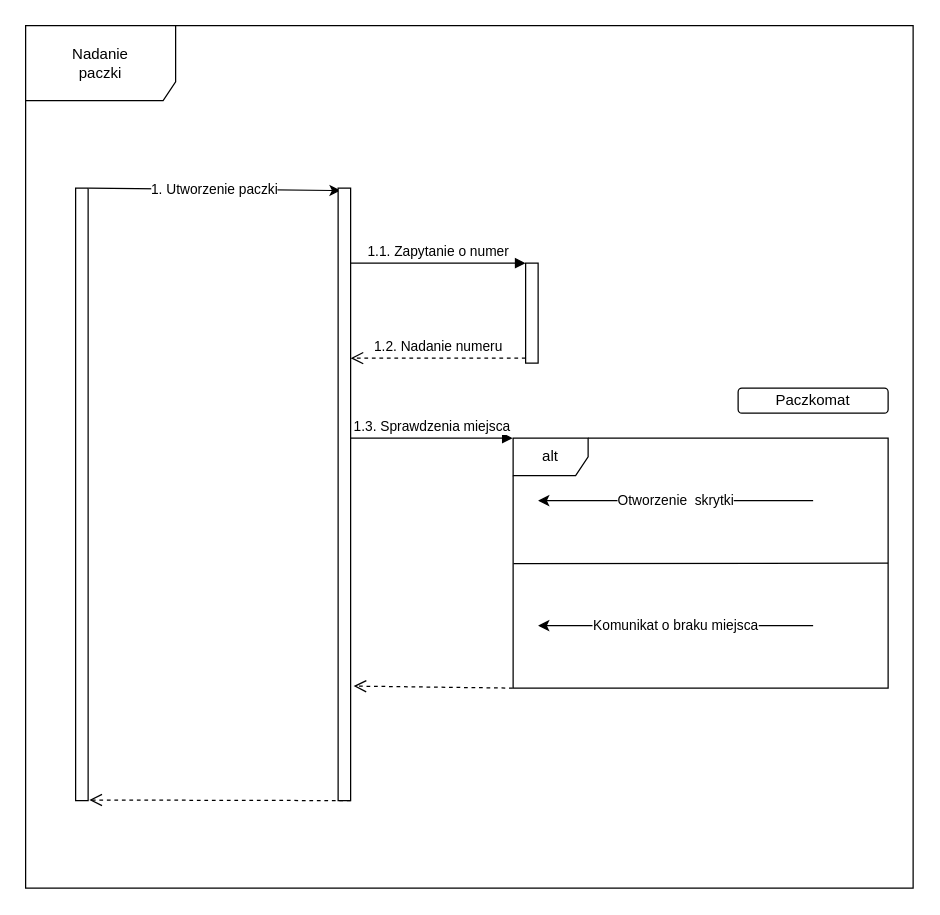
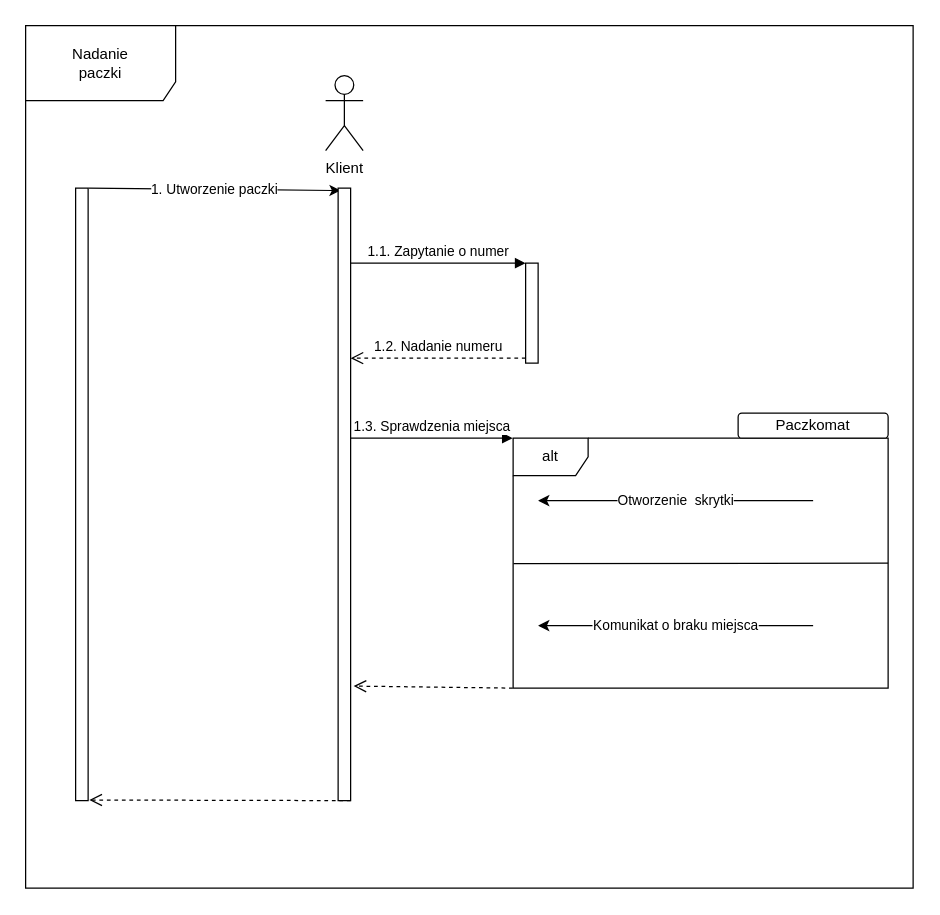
none -> (344, 113)
(813, 401) -> (813, 426)
